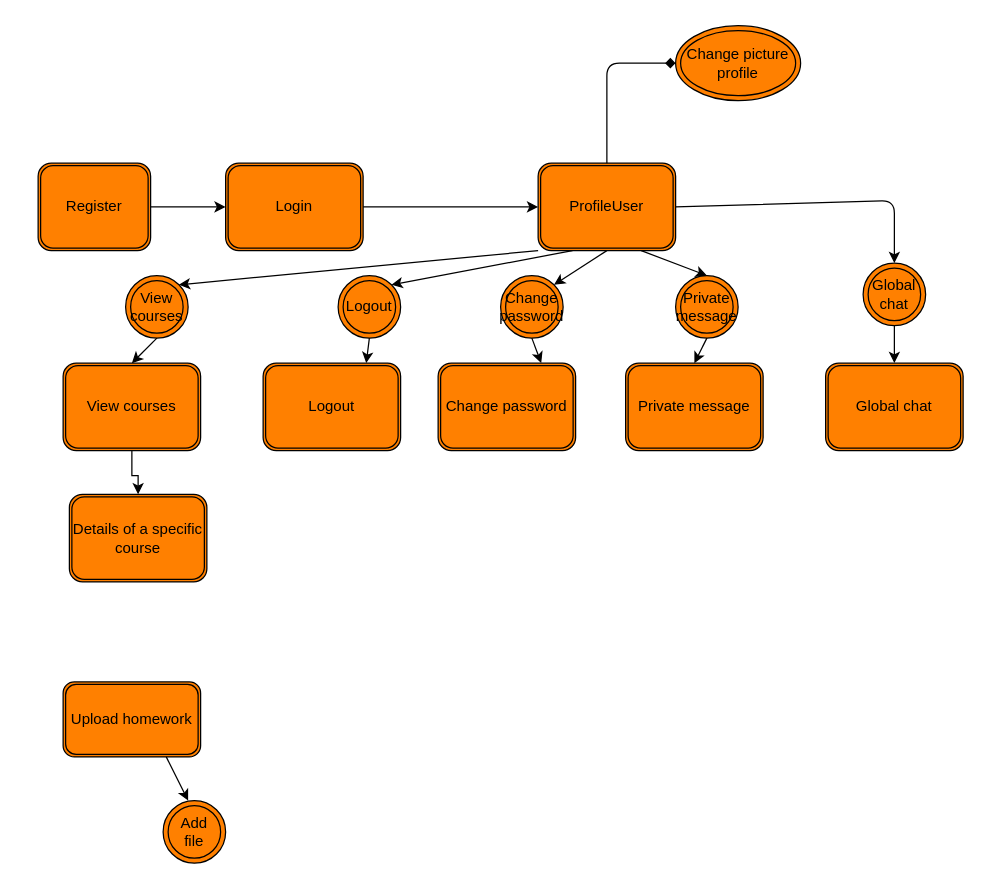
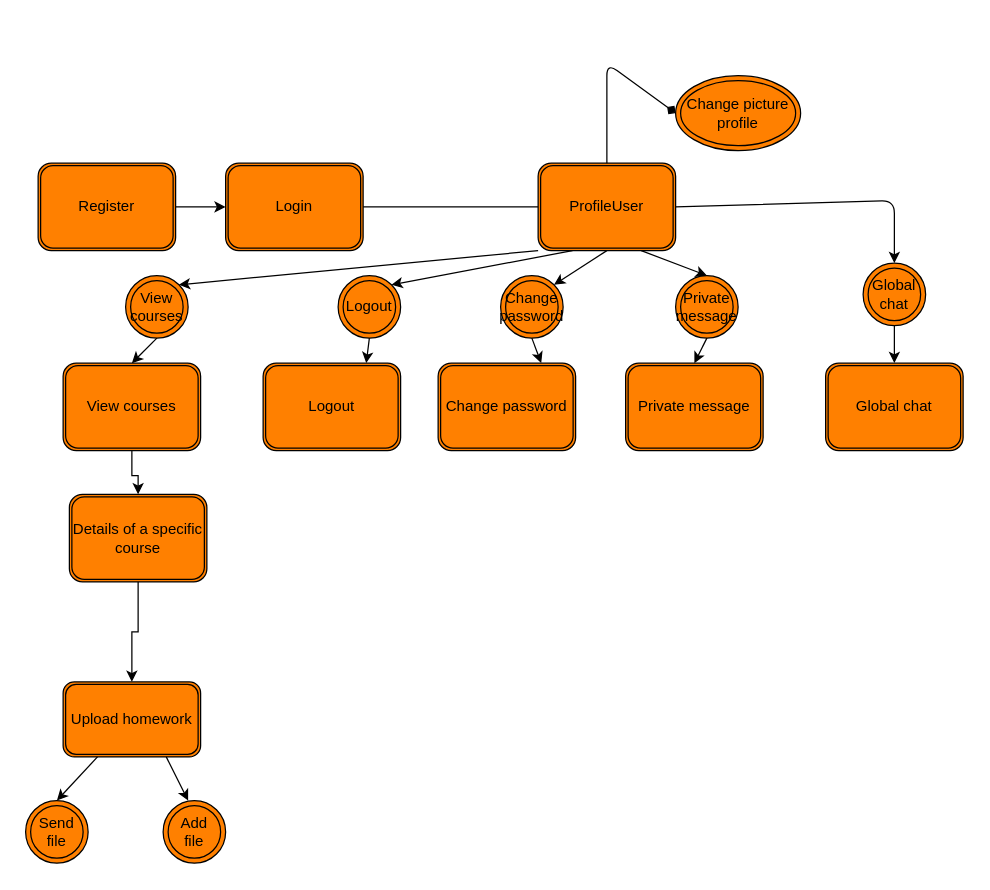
(738, 63) -> (738, 113)
(94, 207) -> (107, 207)
(528, 207) -> (531, 207)
none -> (138, 631)
none -> (80, 775)
none -> (57, 832)
